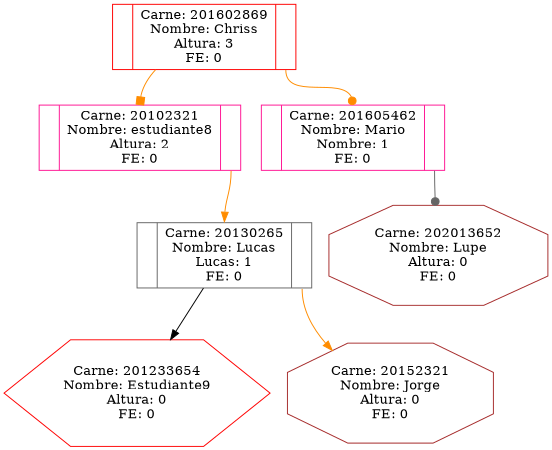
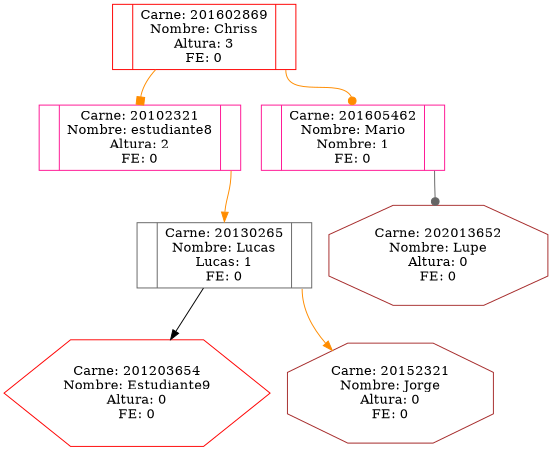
(137, 393) -> (137, 393)
